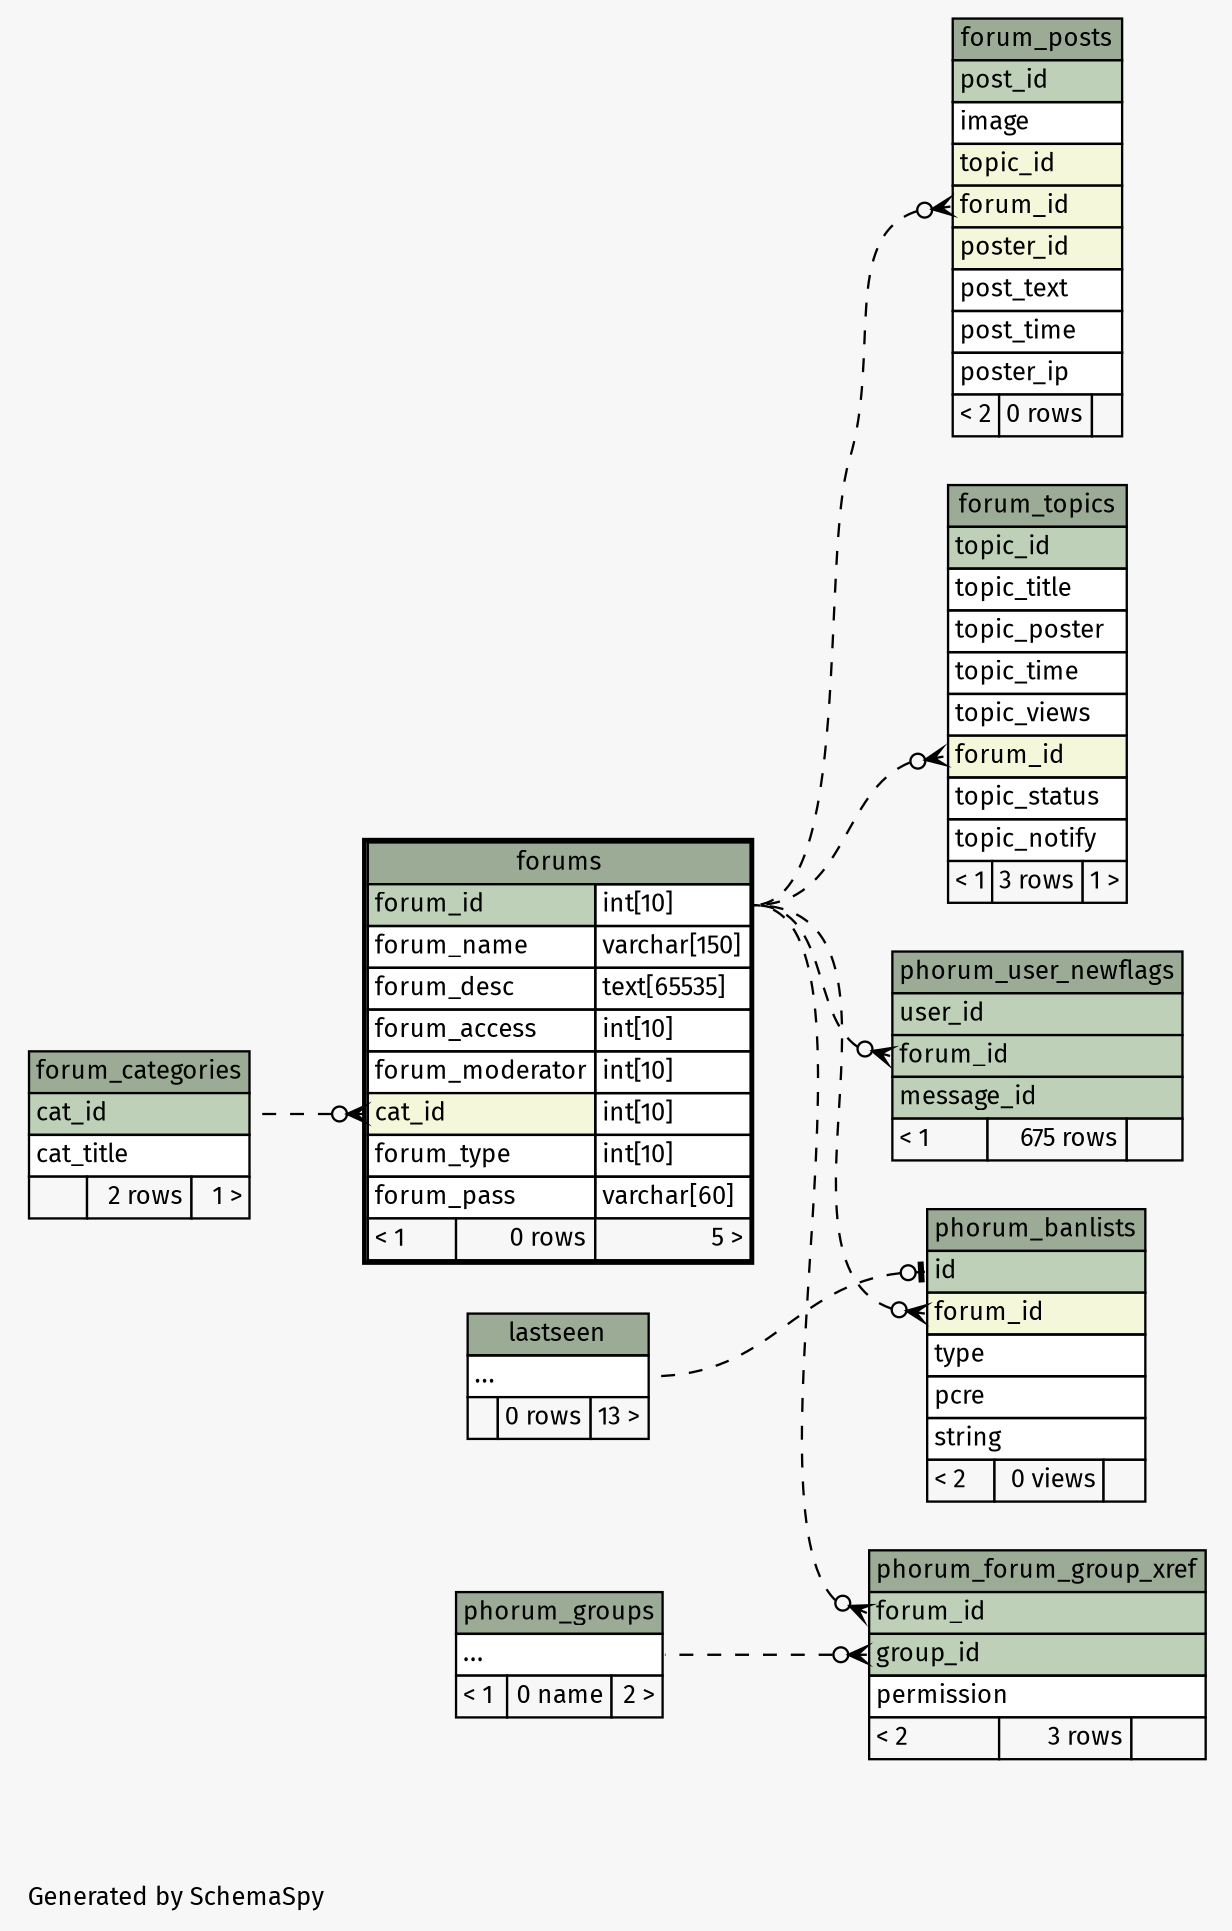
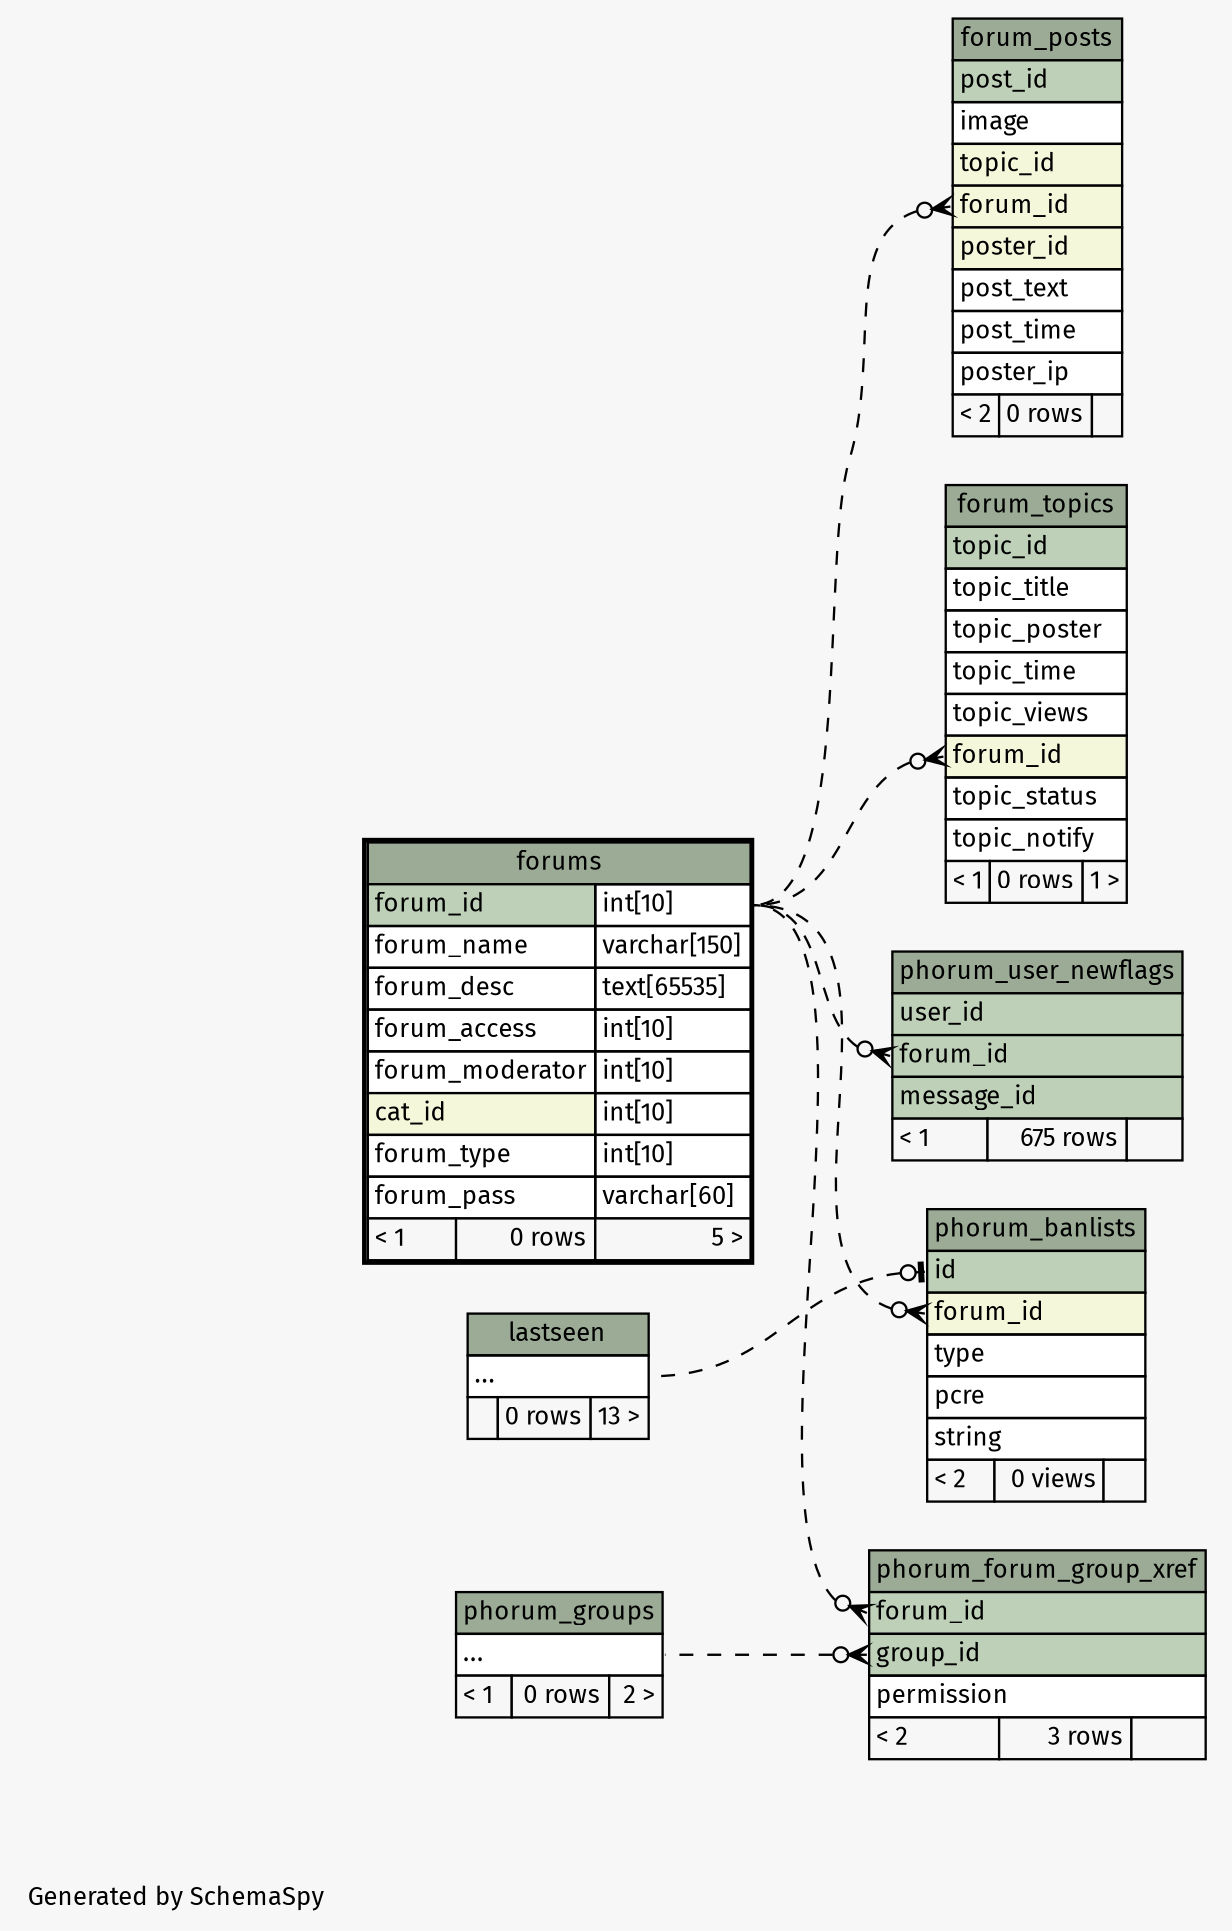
(1037, 881) -> (1036, 881)
(138, 1135) -> none
(560, 1695) -> (563, 1695)
